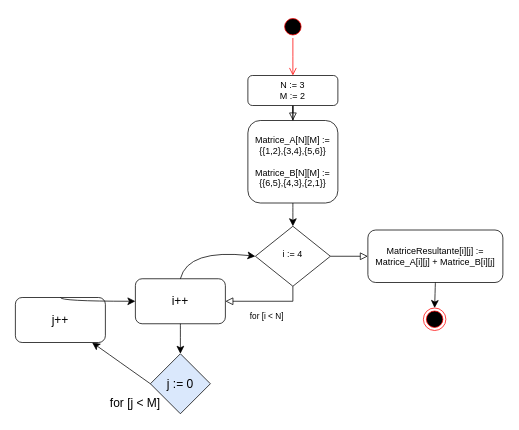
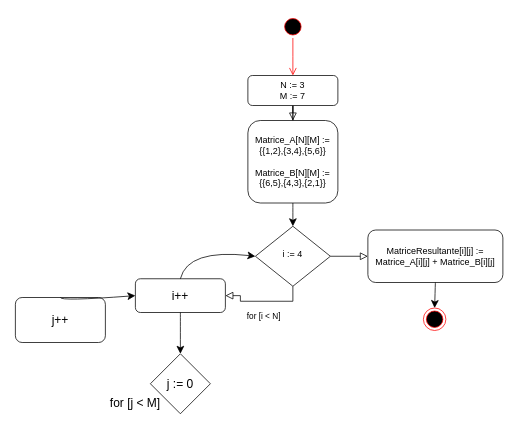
(293, 90) -> (293, 90)
(180, 301) -> (180, 296)
(123, 364) -> none
(180, 384) -> (180, 384)
